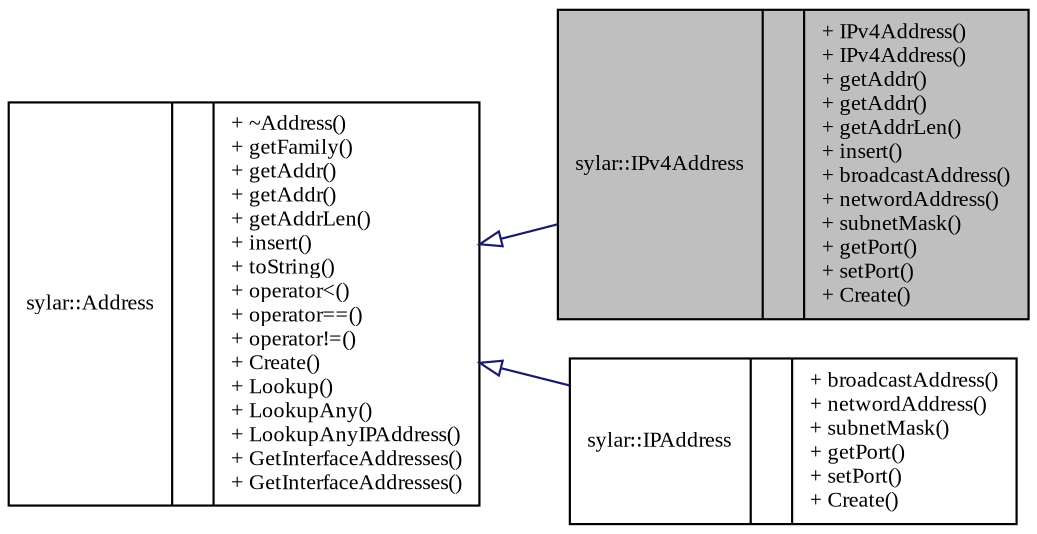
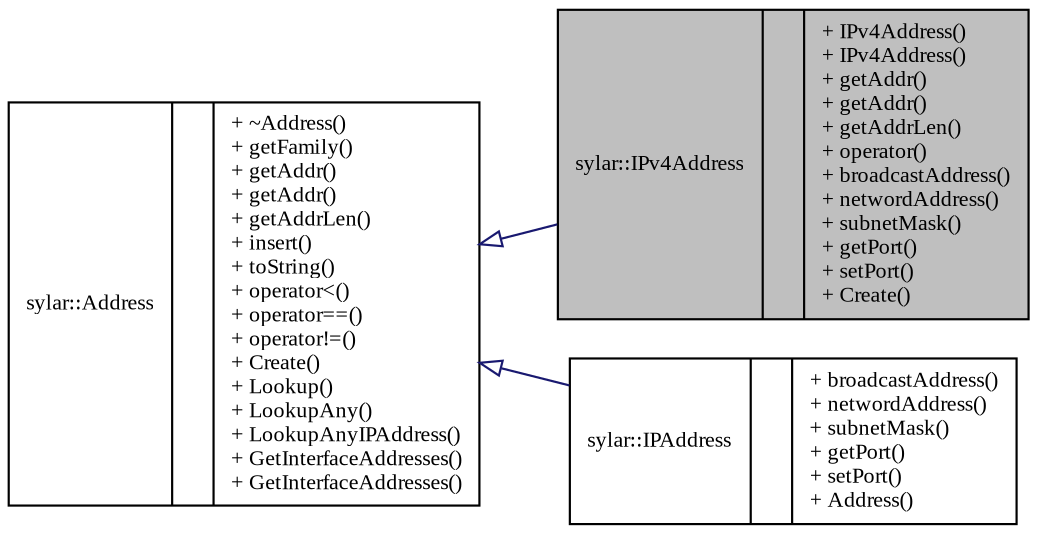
(862, 151) -> (875, 151)
(854, 500) -> (862, 500)
